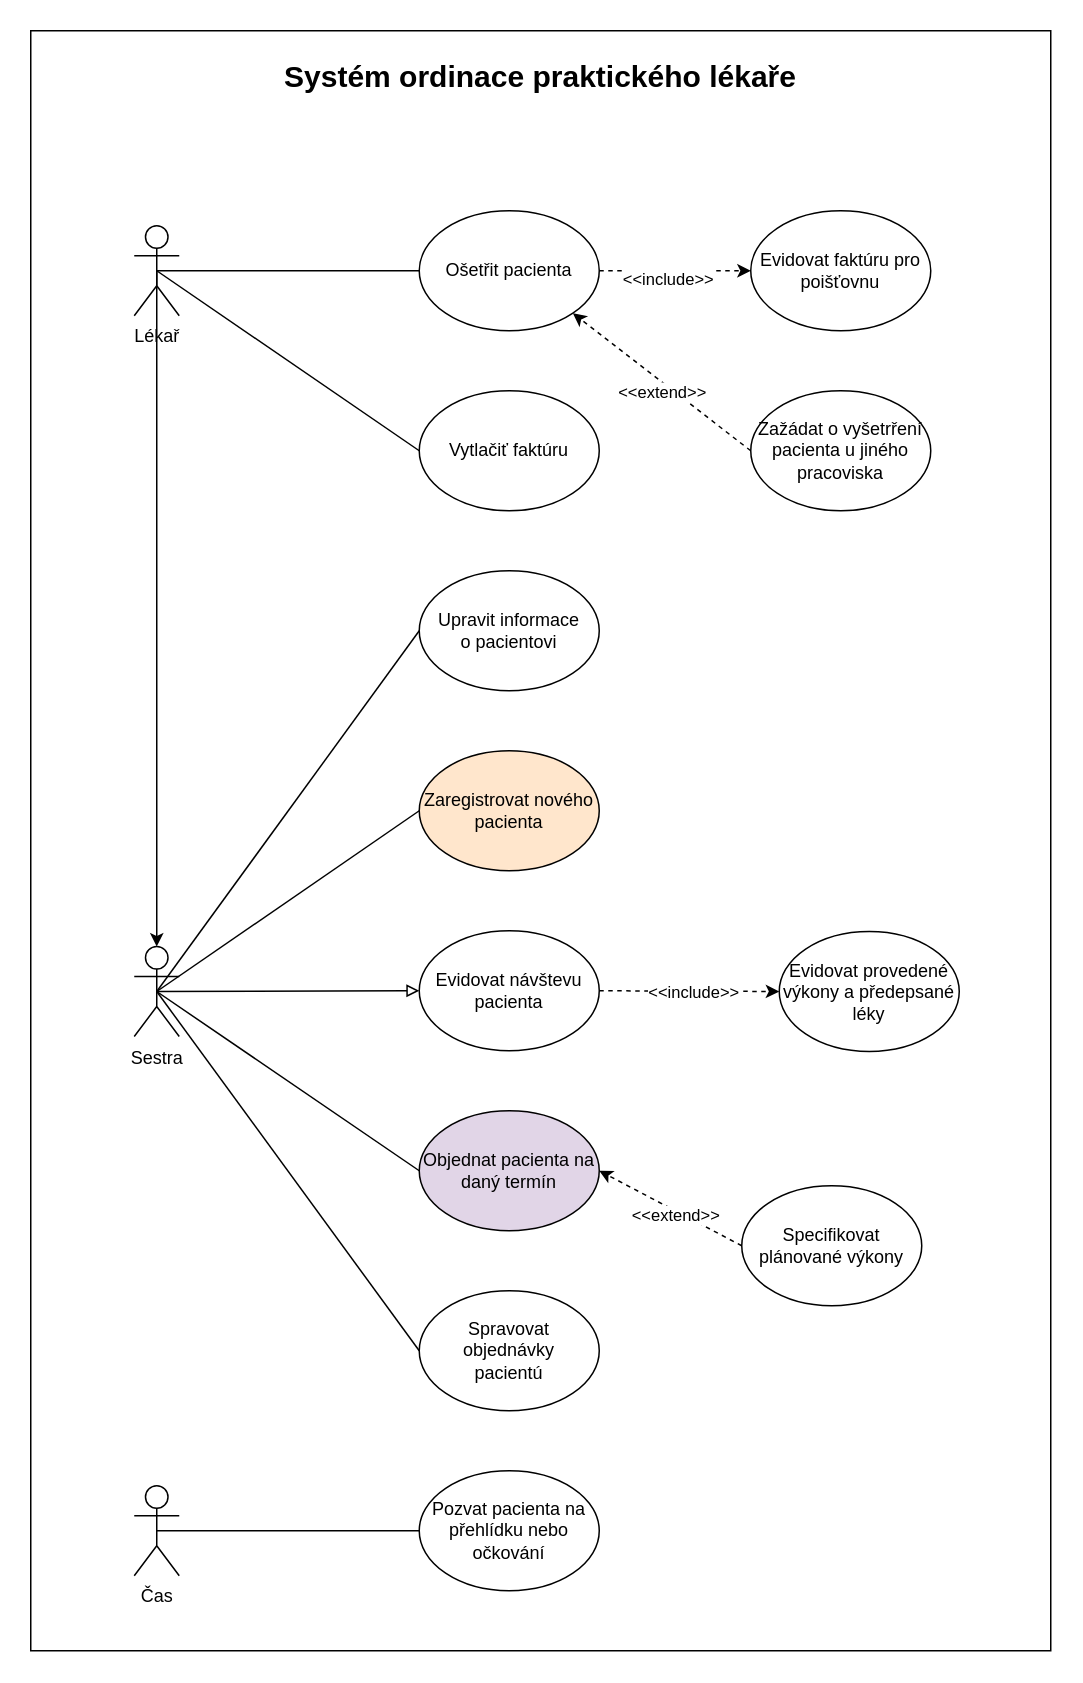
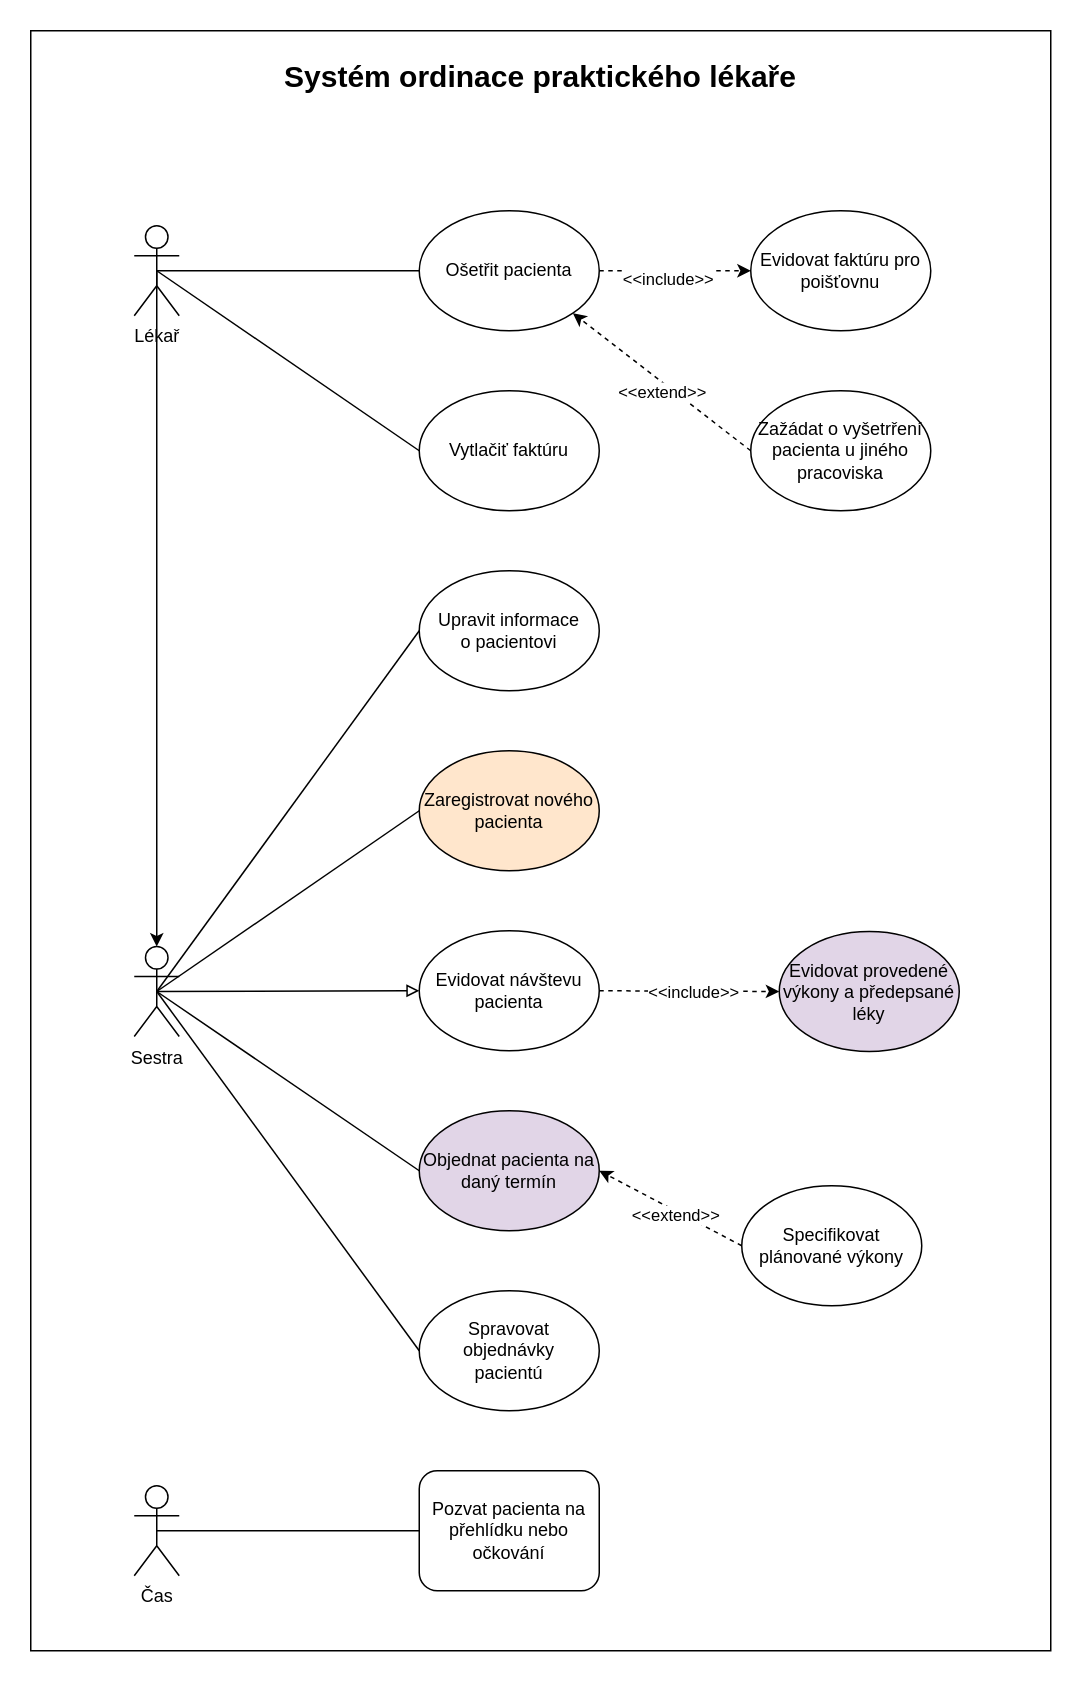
(869, 992) -> (869, 992)
(509, 1531) -> (509, 1531)
